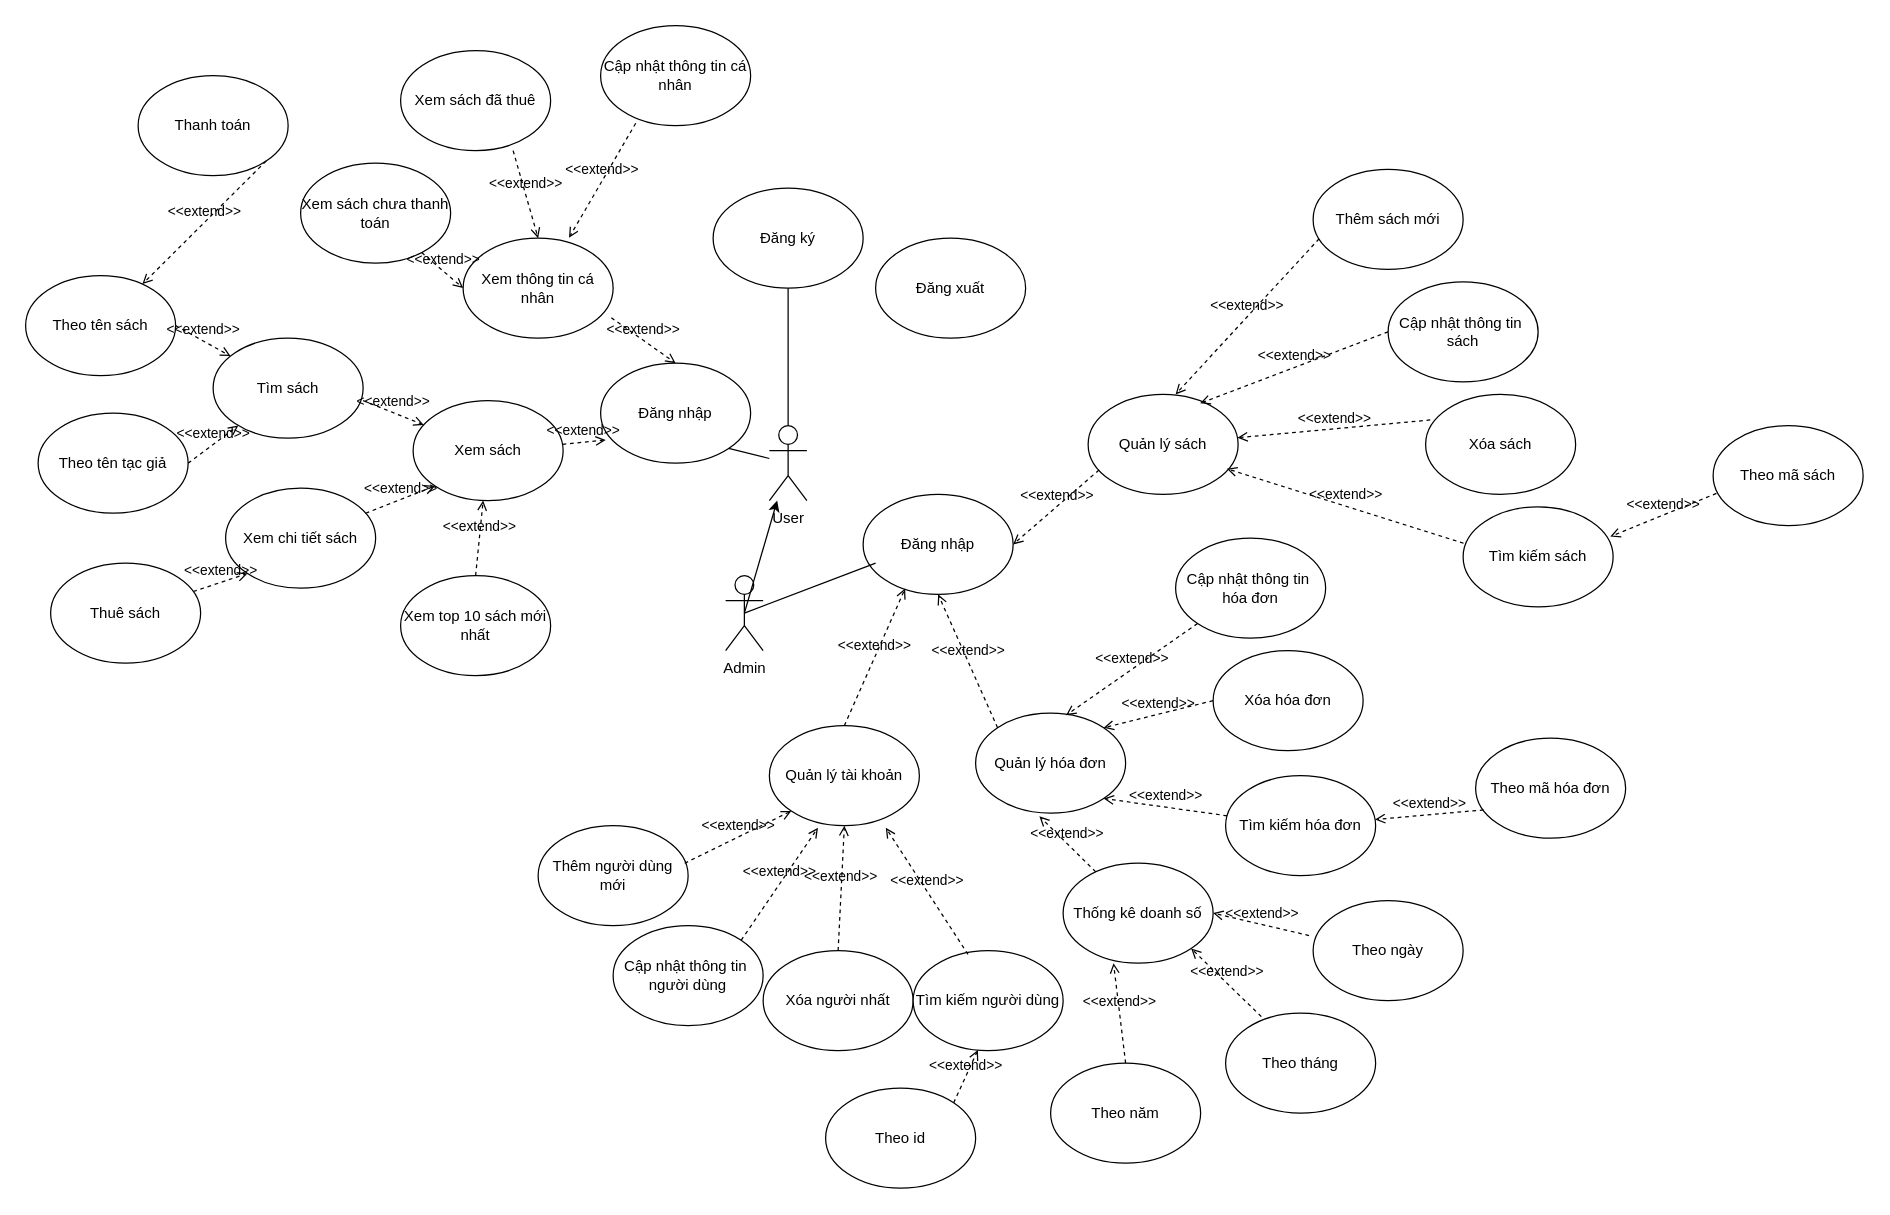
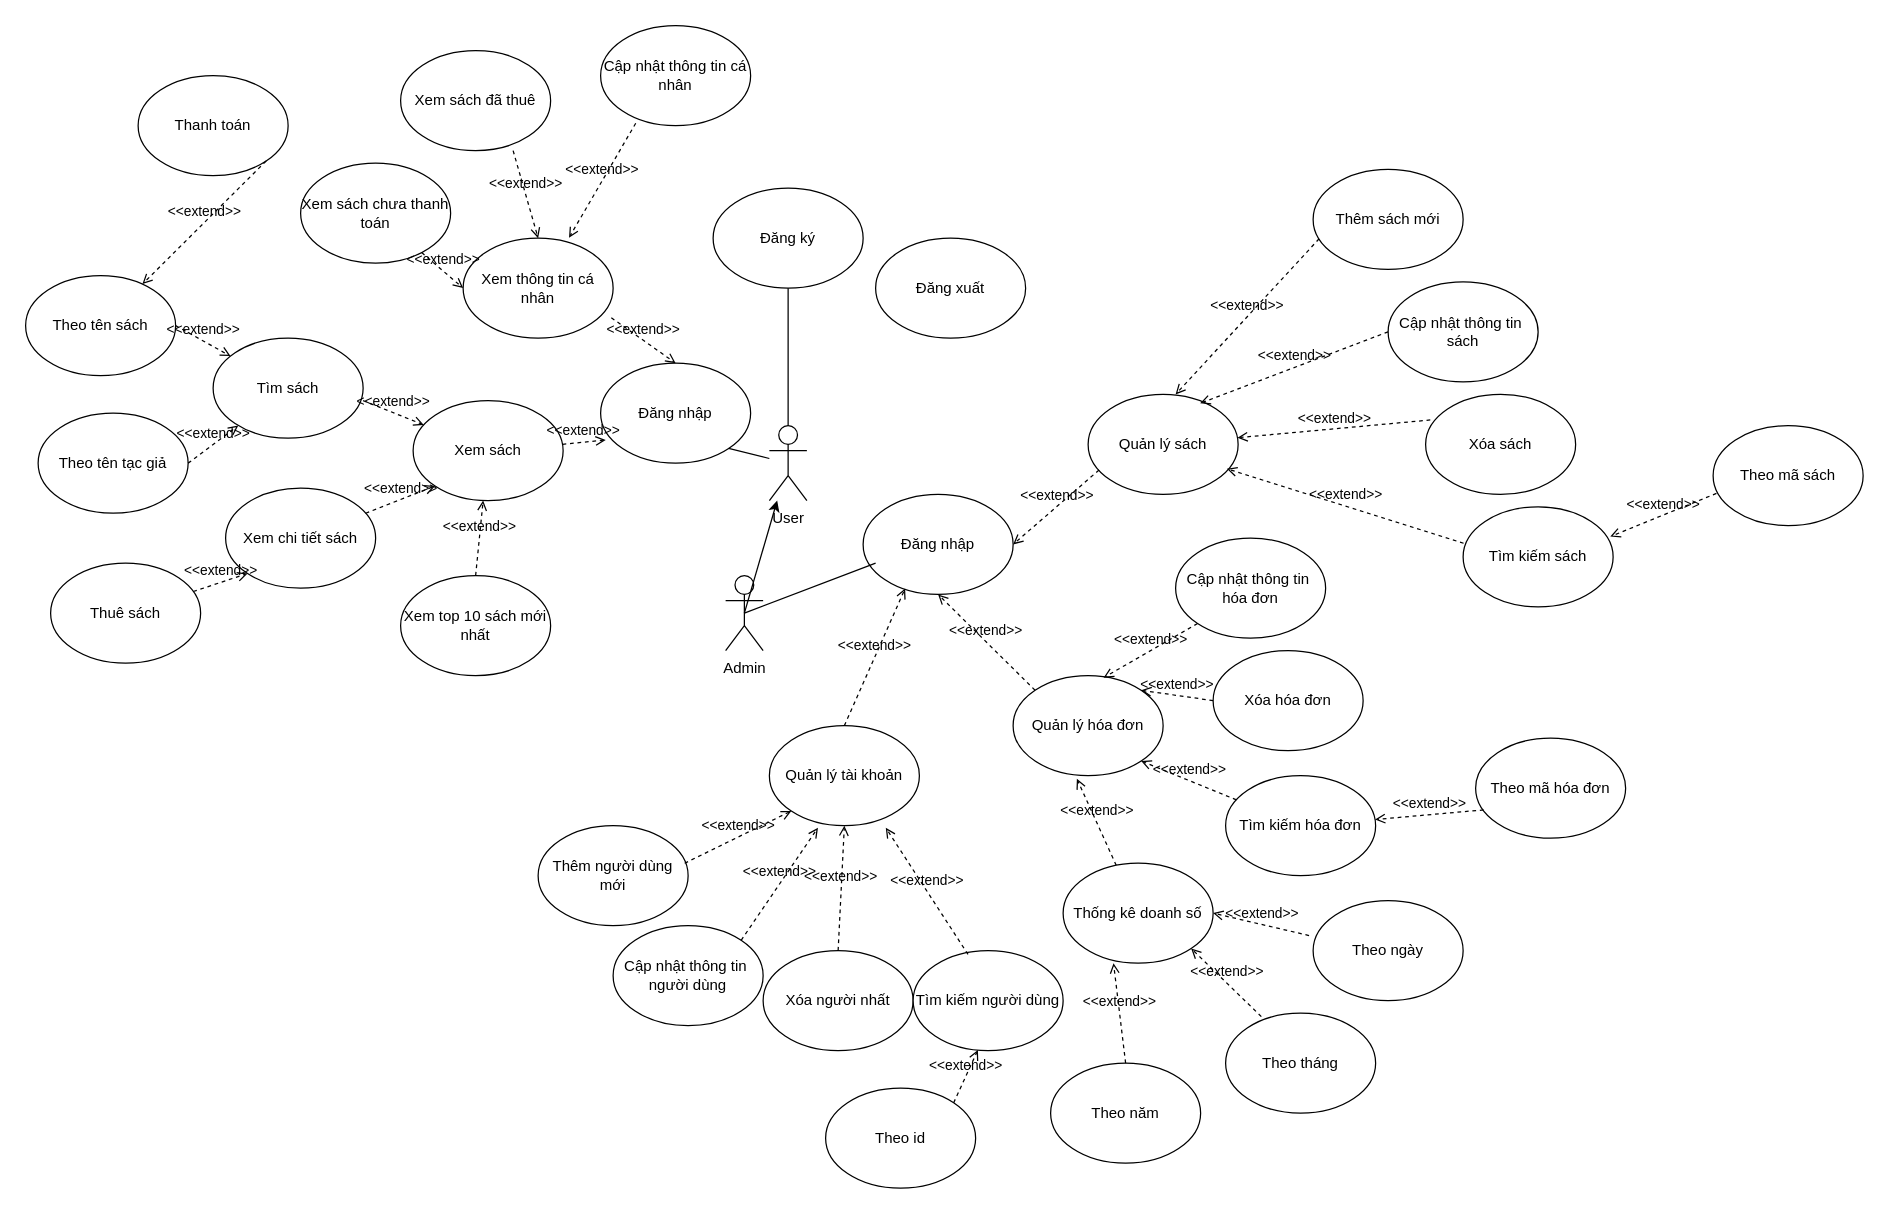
(1051, 763) -> (1088, 726)
